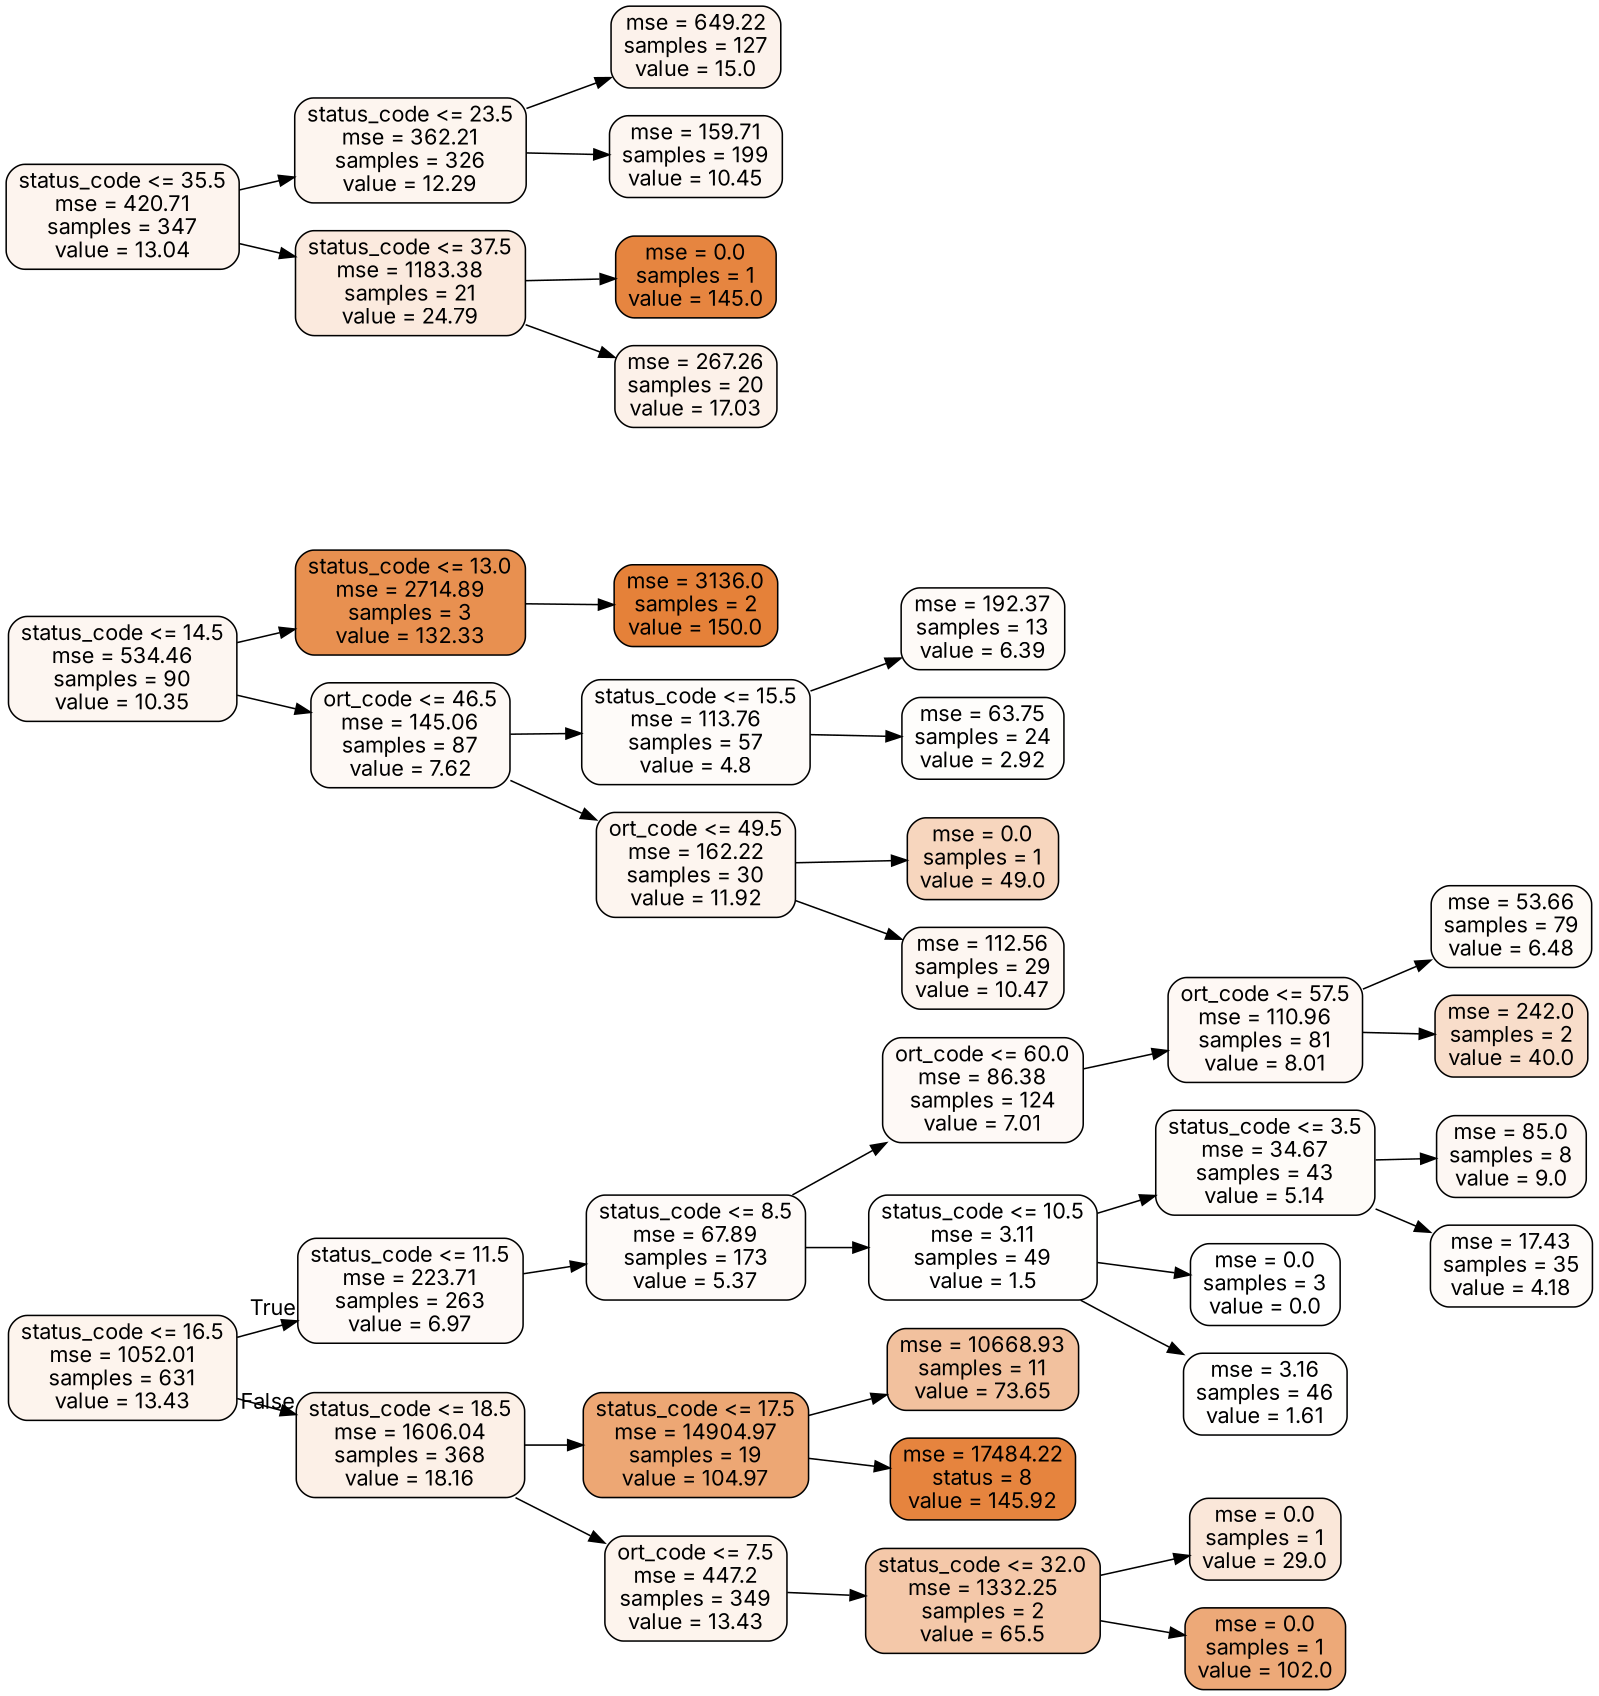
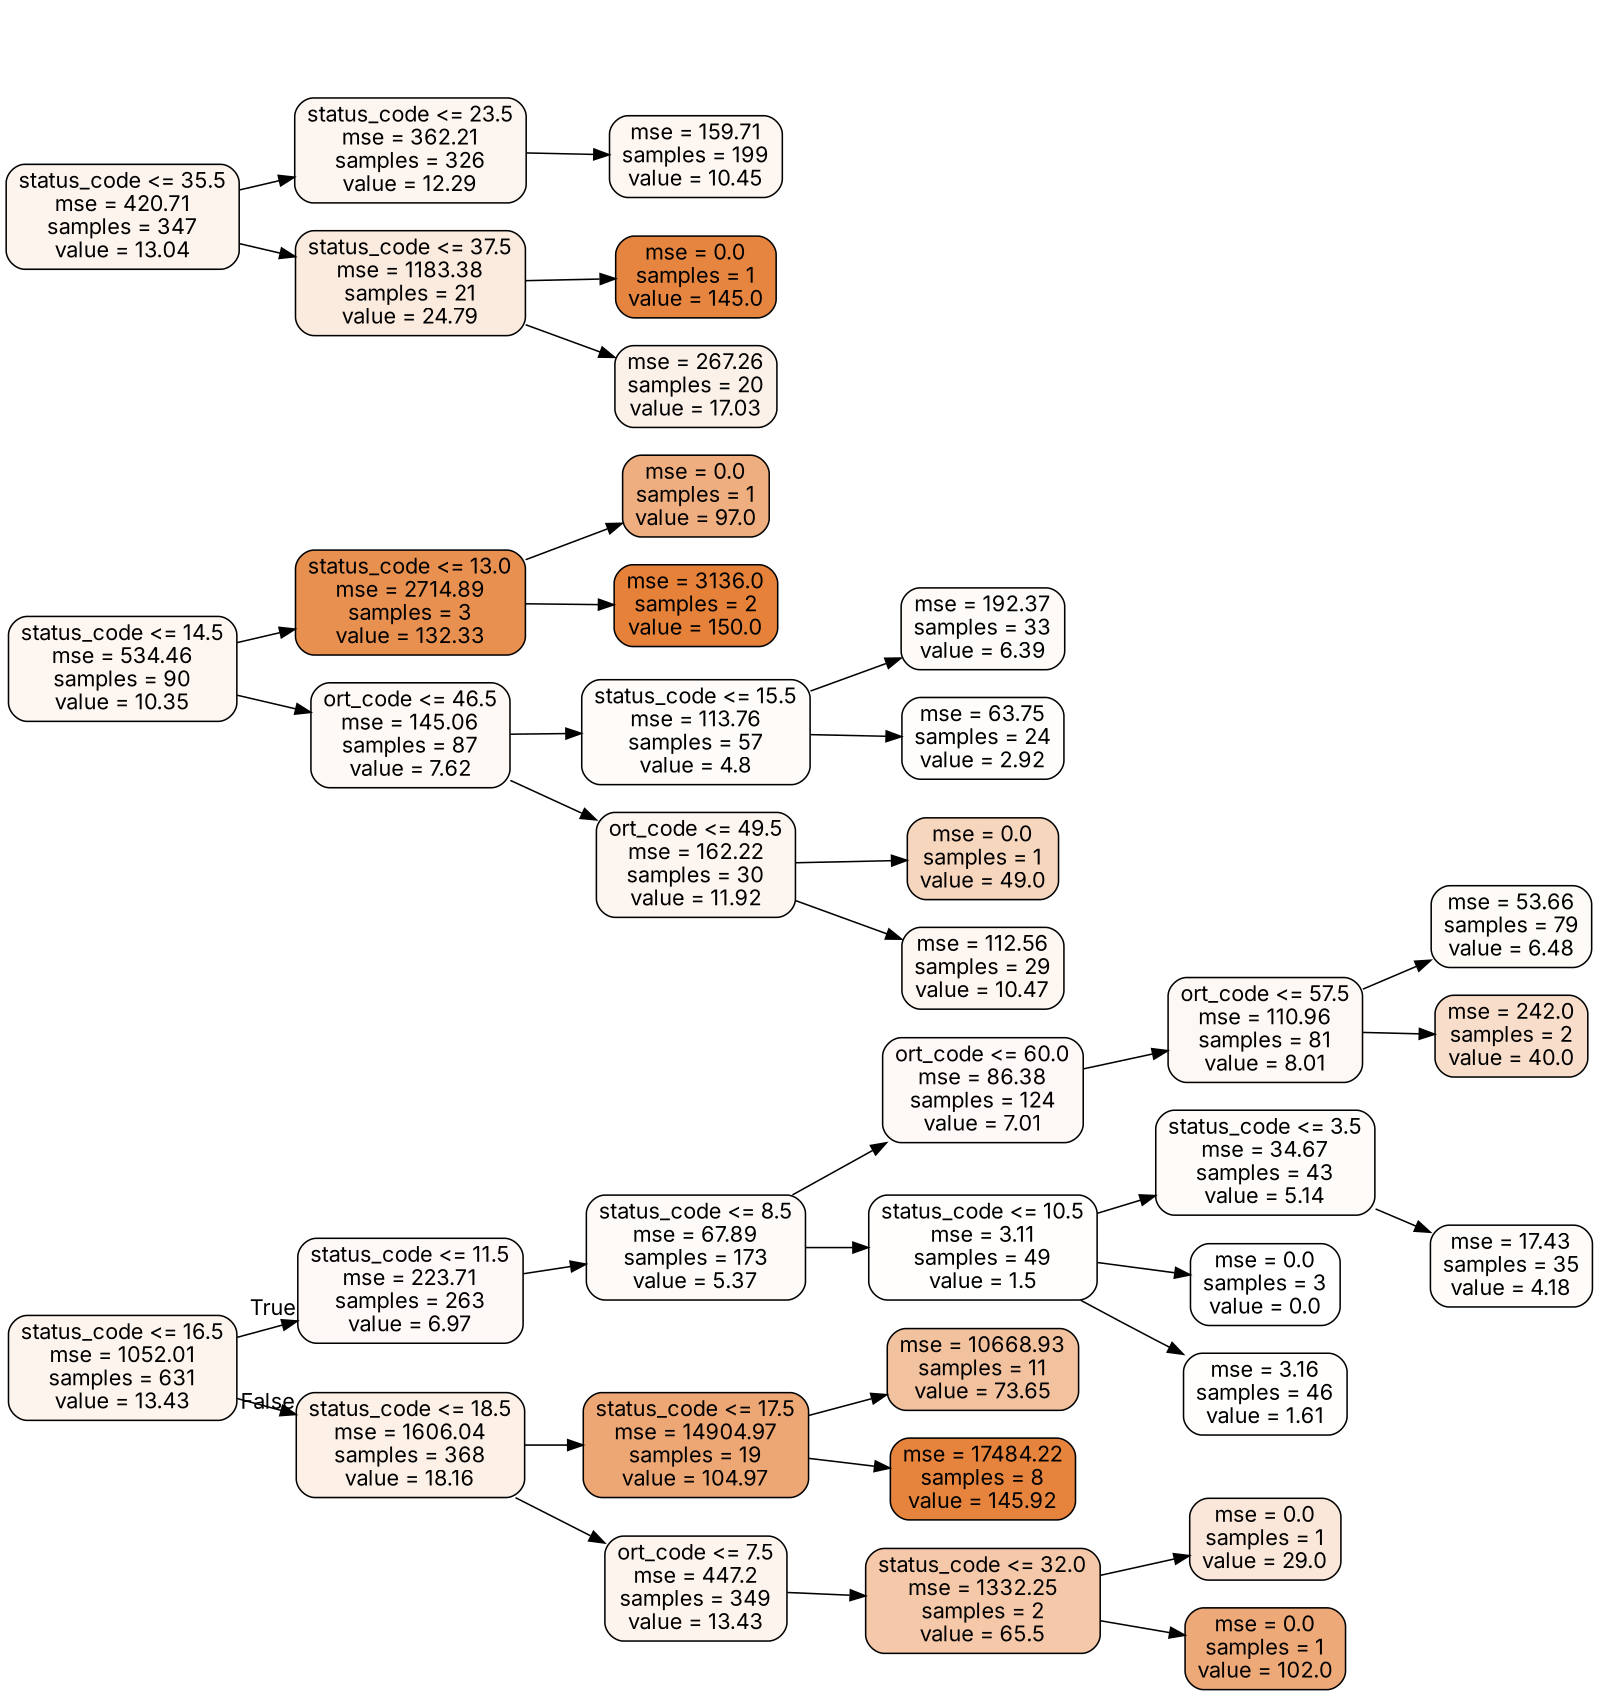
(696, 47) -> none
none -> (696, 496)
(983, 629) -> (983, 629)
(1511, 1157) -> none
(983, 1479) -> (983, 1479)
